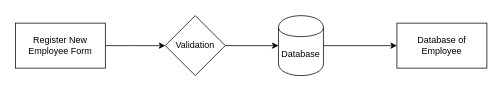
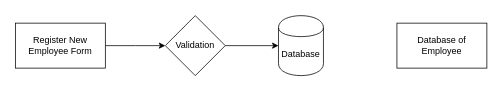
(358, 45) -> none
